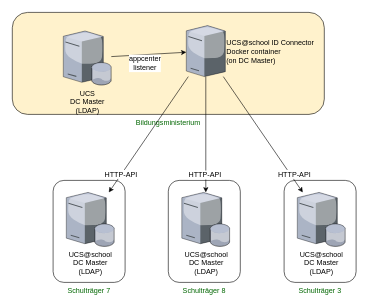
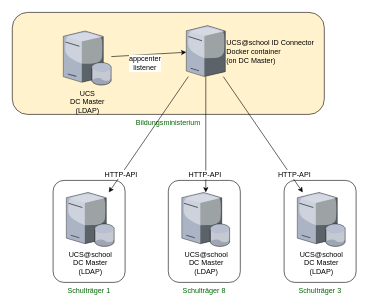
(89, 291) -> (89, 291)
